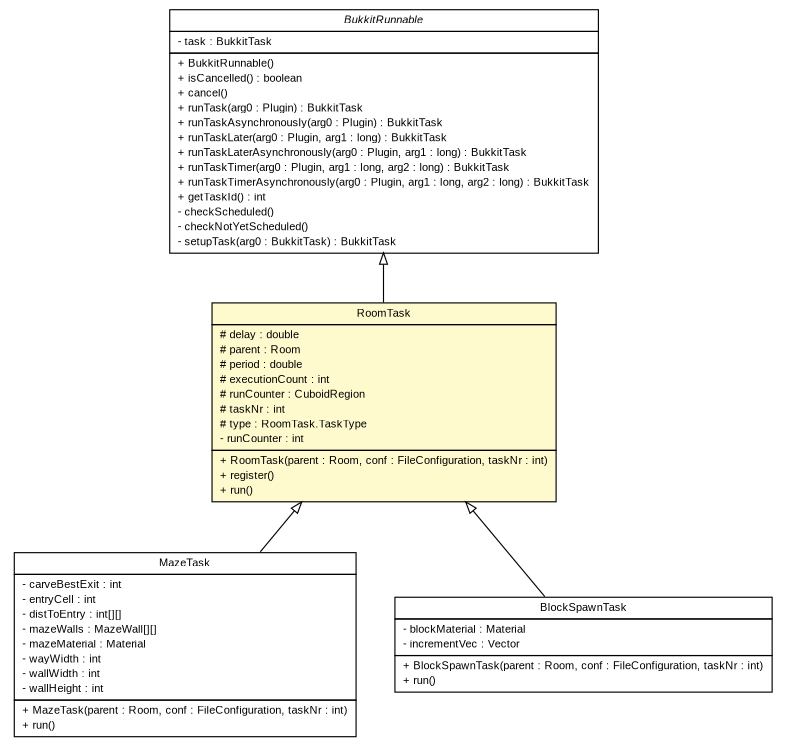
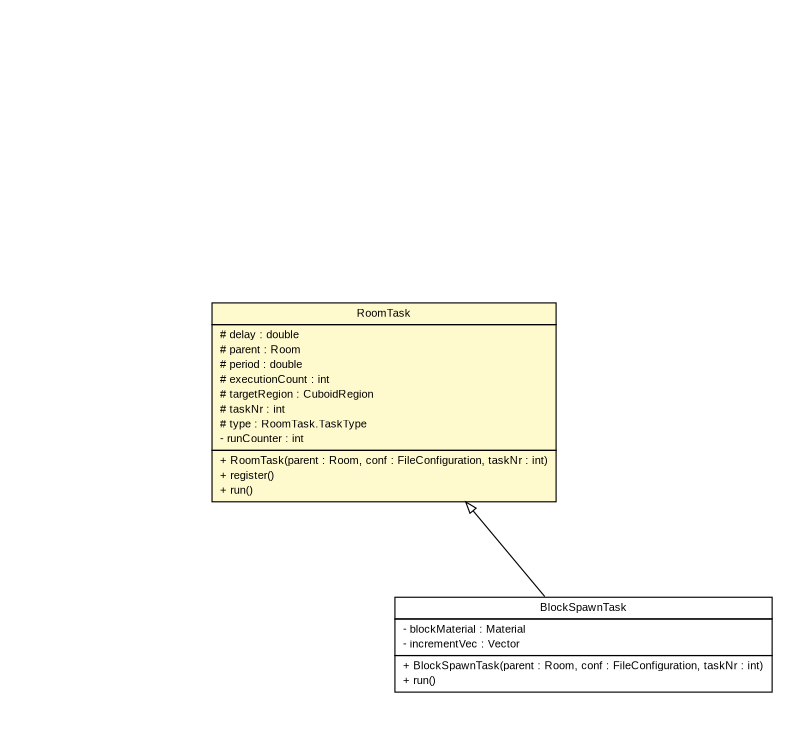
(383, 131) -> none
(293, 394) -> (297, 394)
(185, 644) -> none
